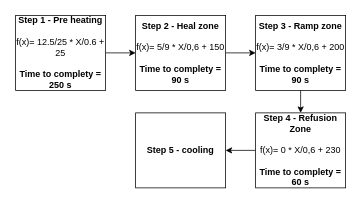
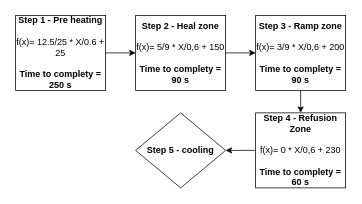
(180, 150) -> (180, 150)
